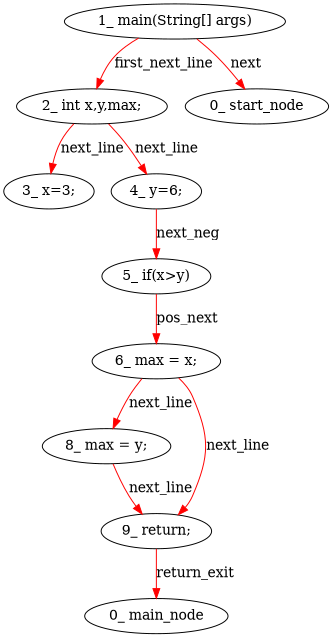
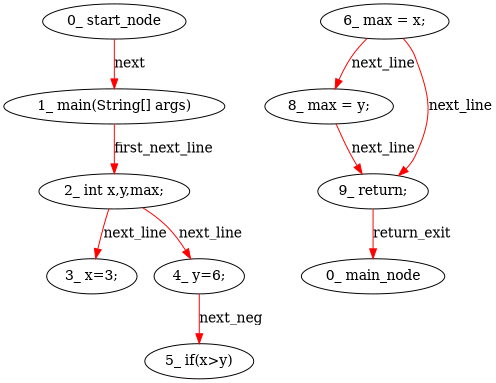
(219, 59) -> (114, 59)
(156, 314) -> none
